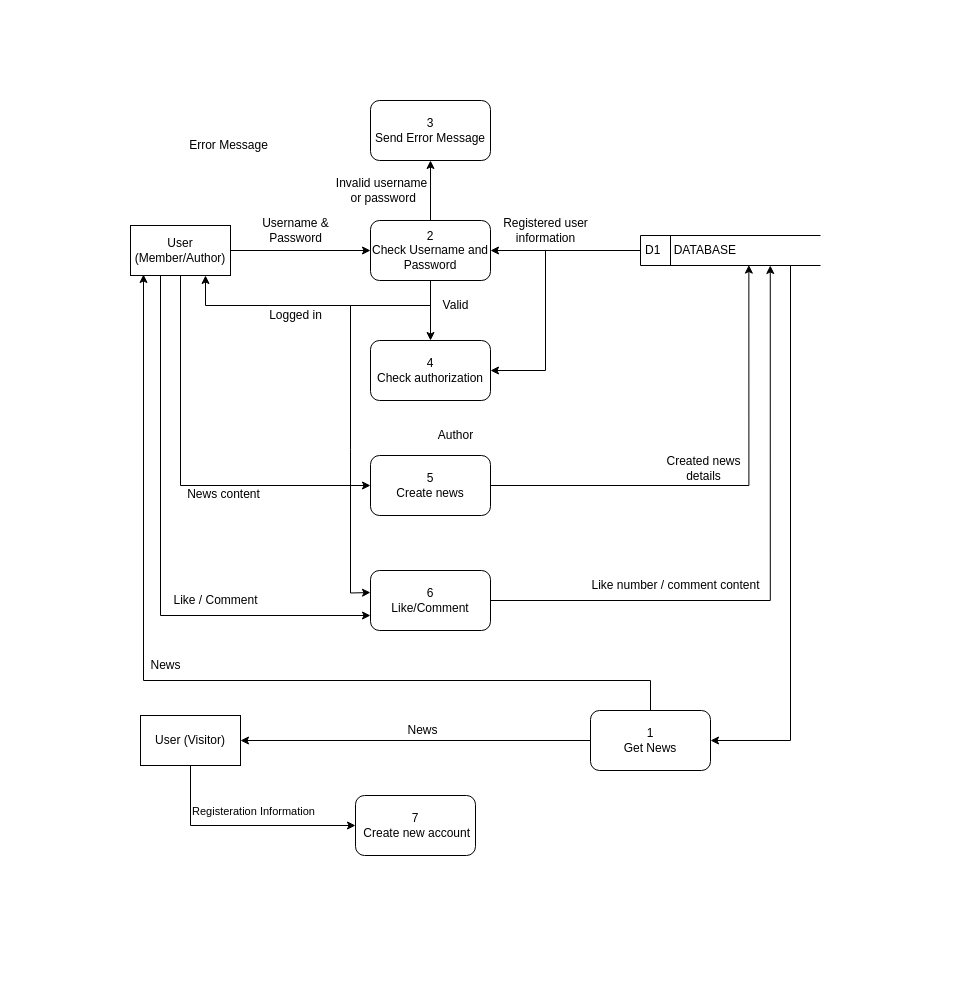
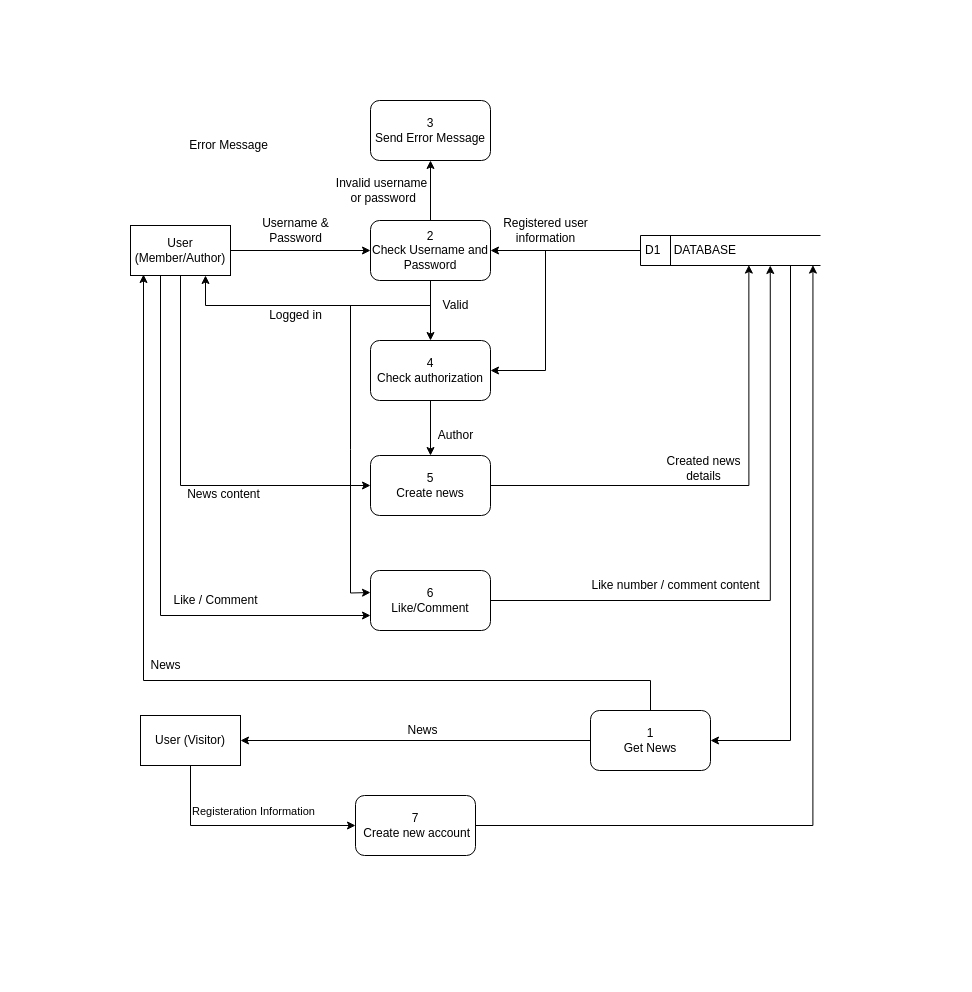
none -> (431, 425)
none -> (813, 717)
